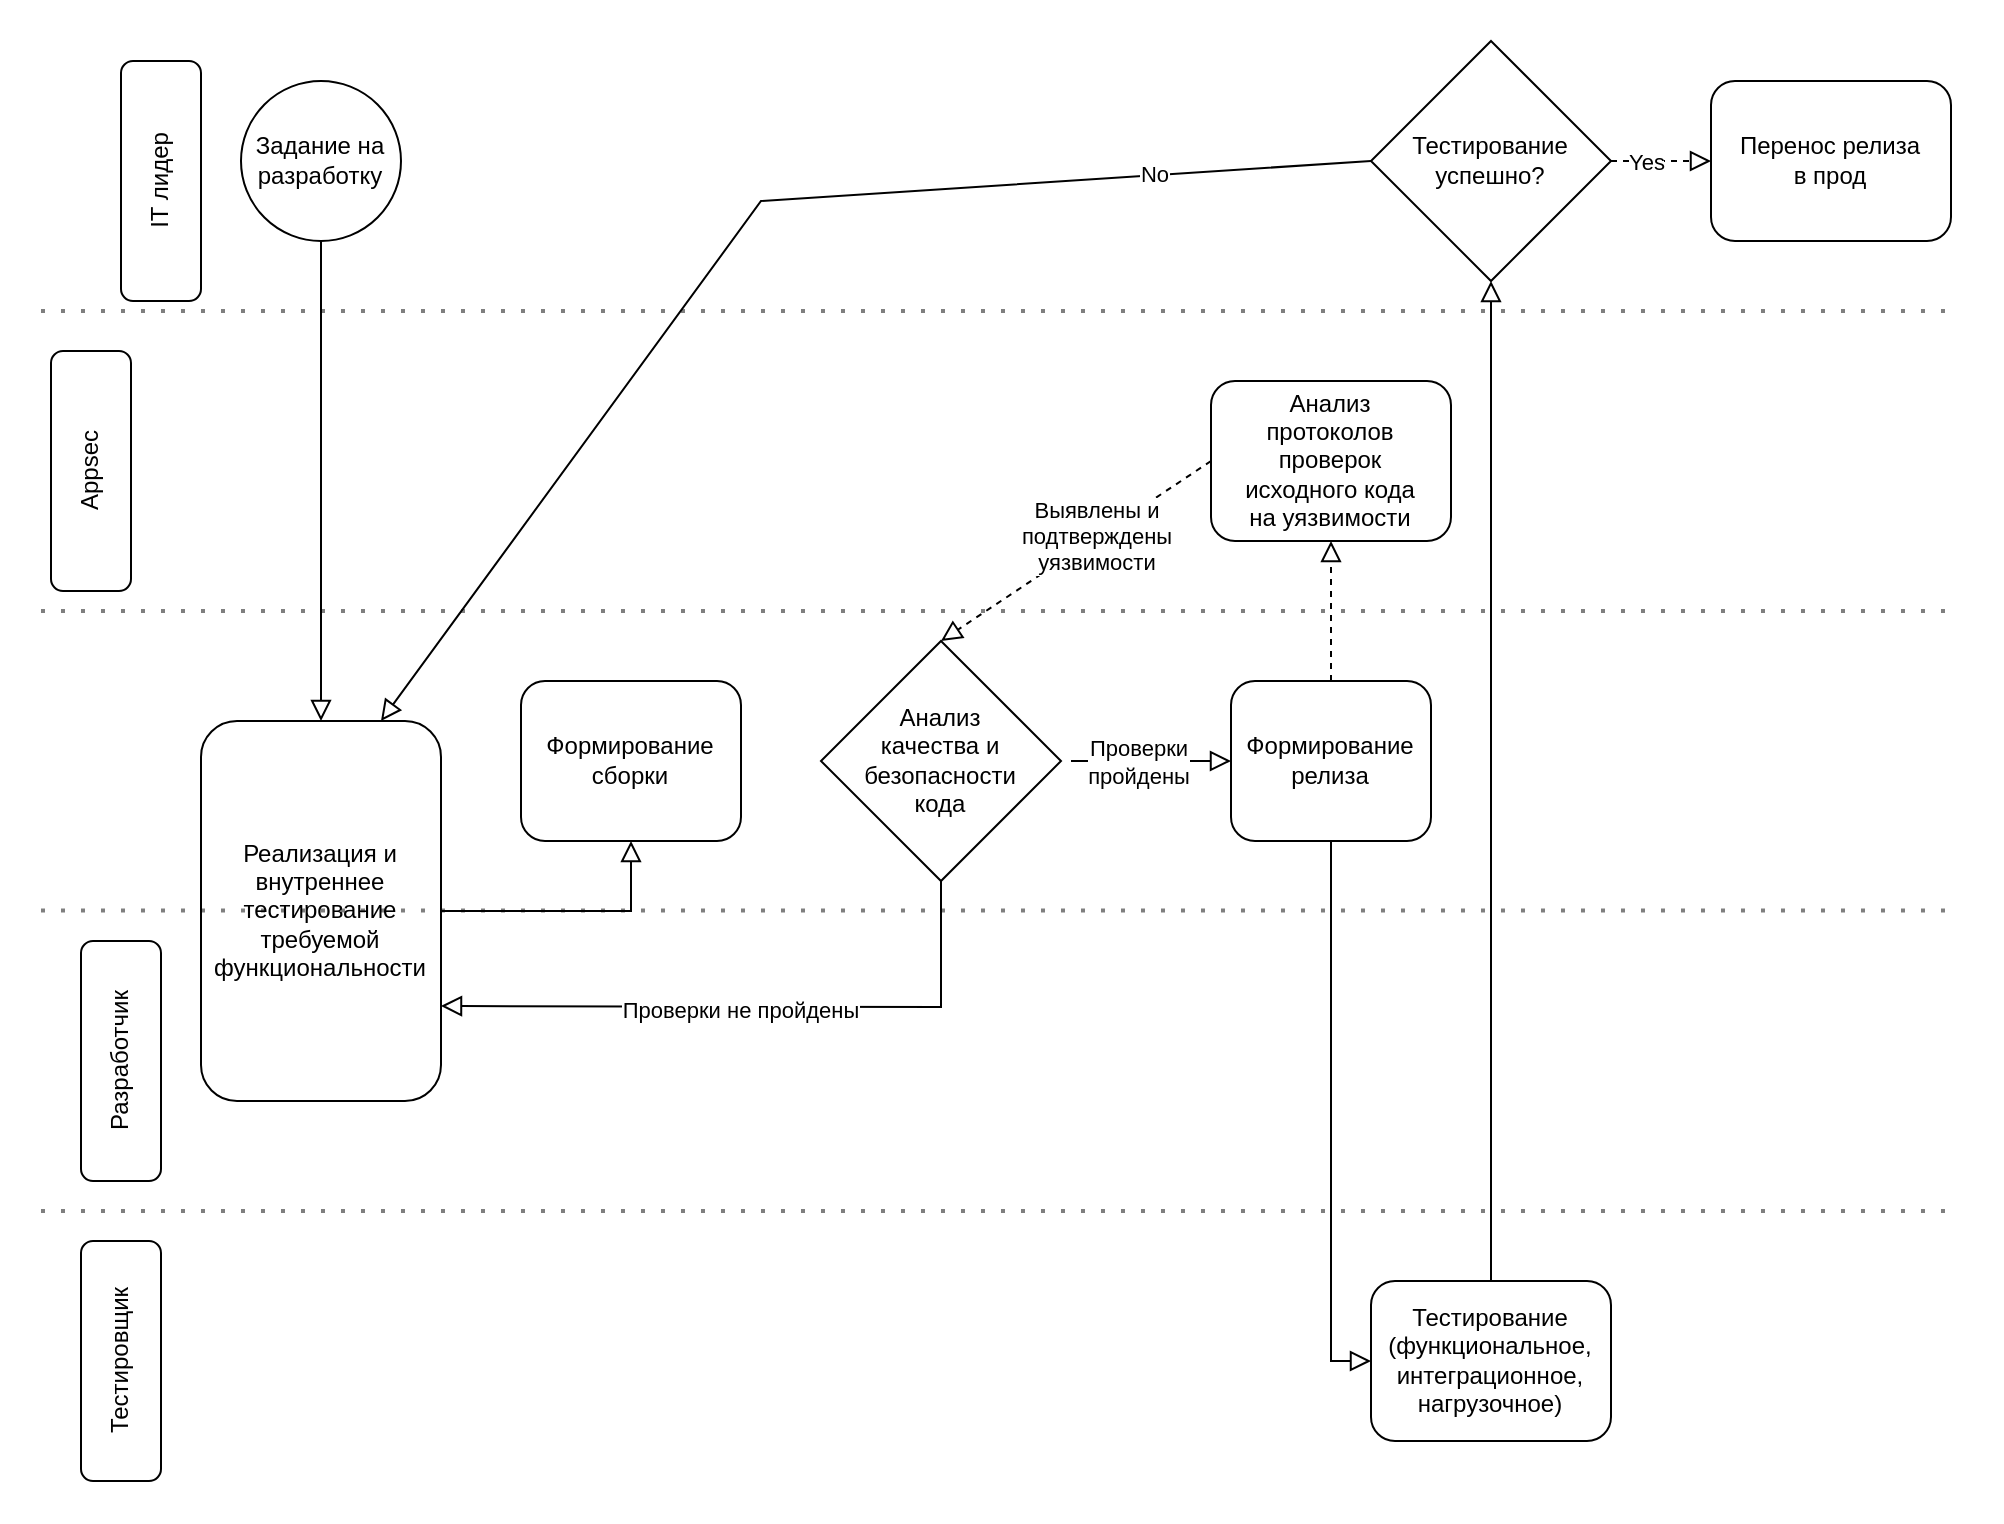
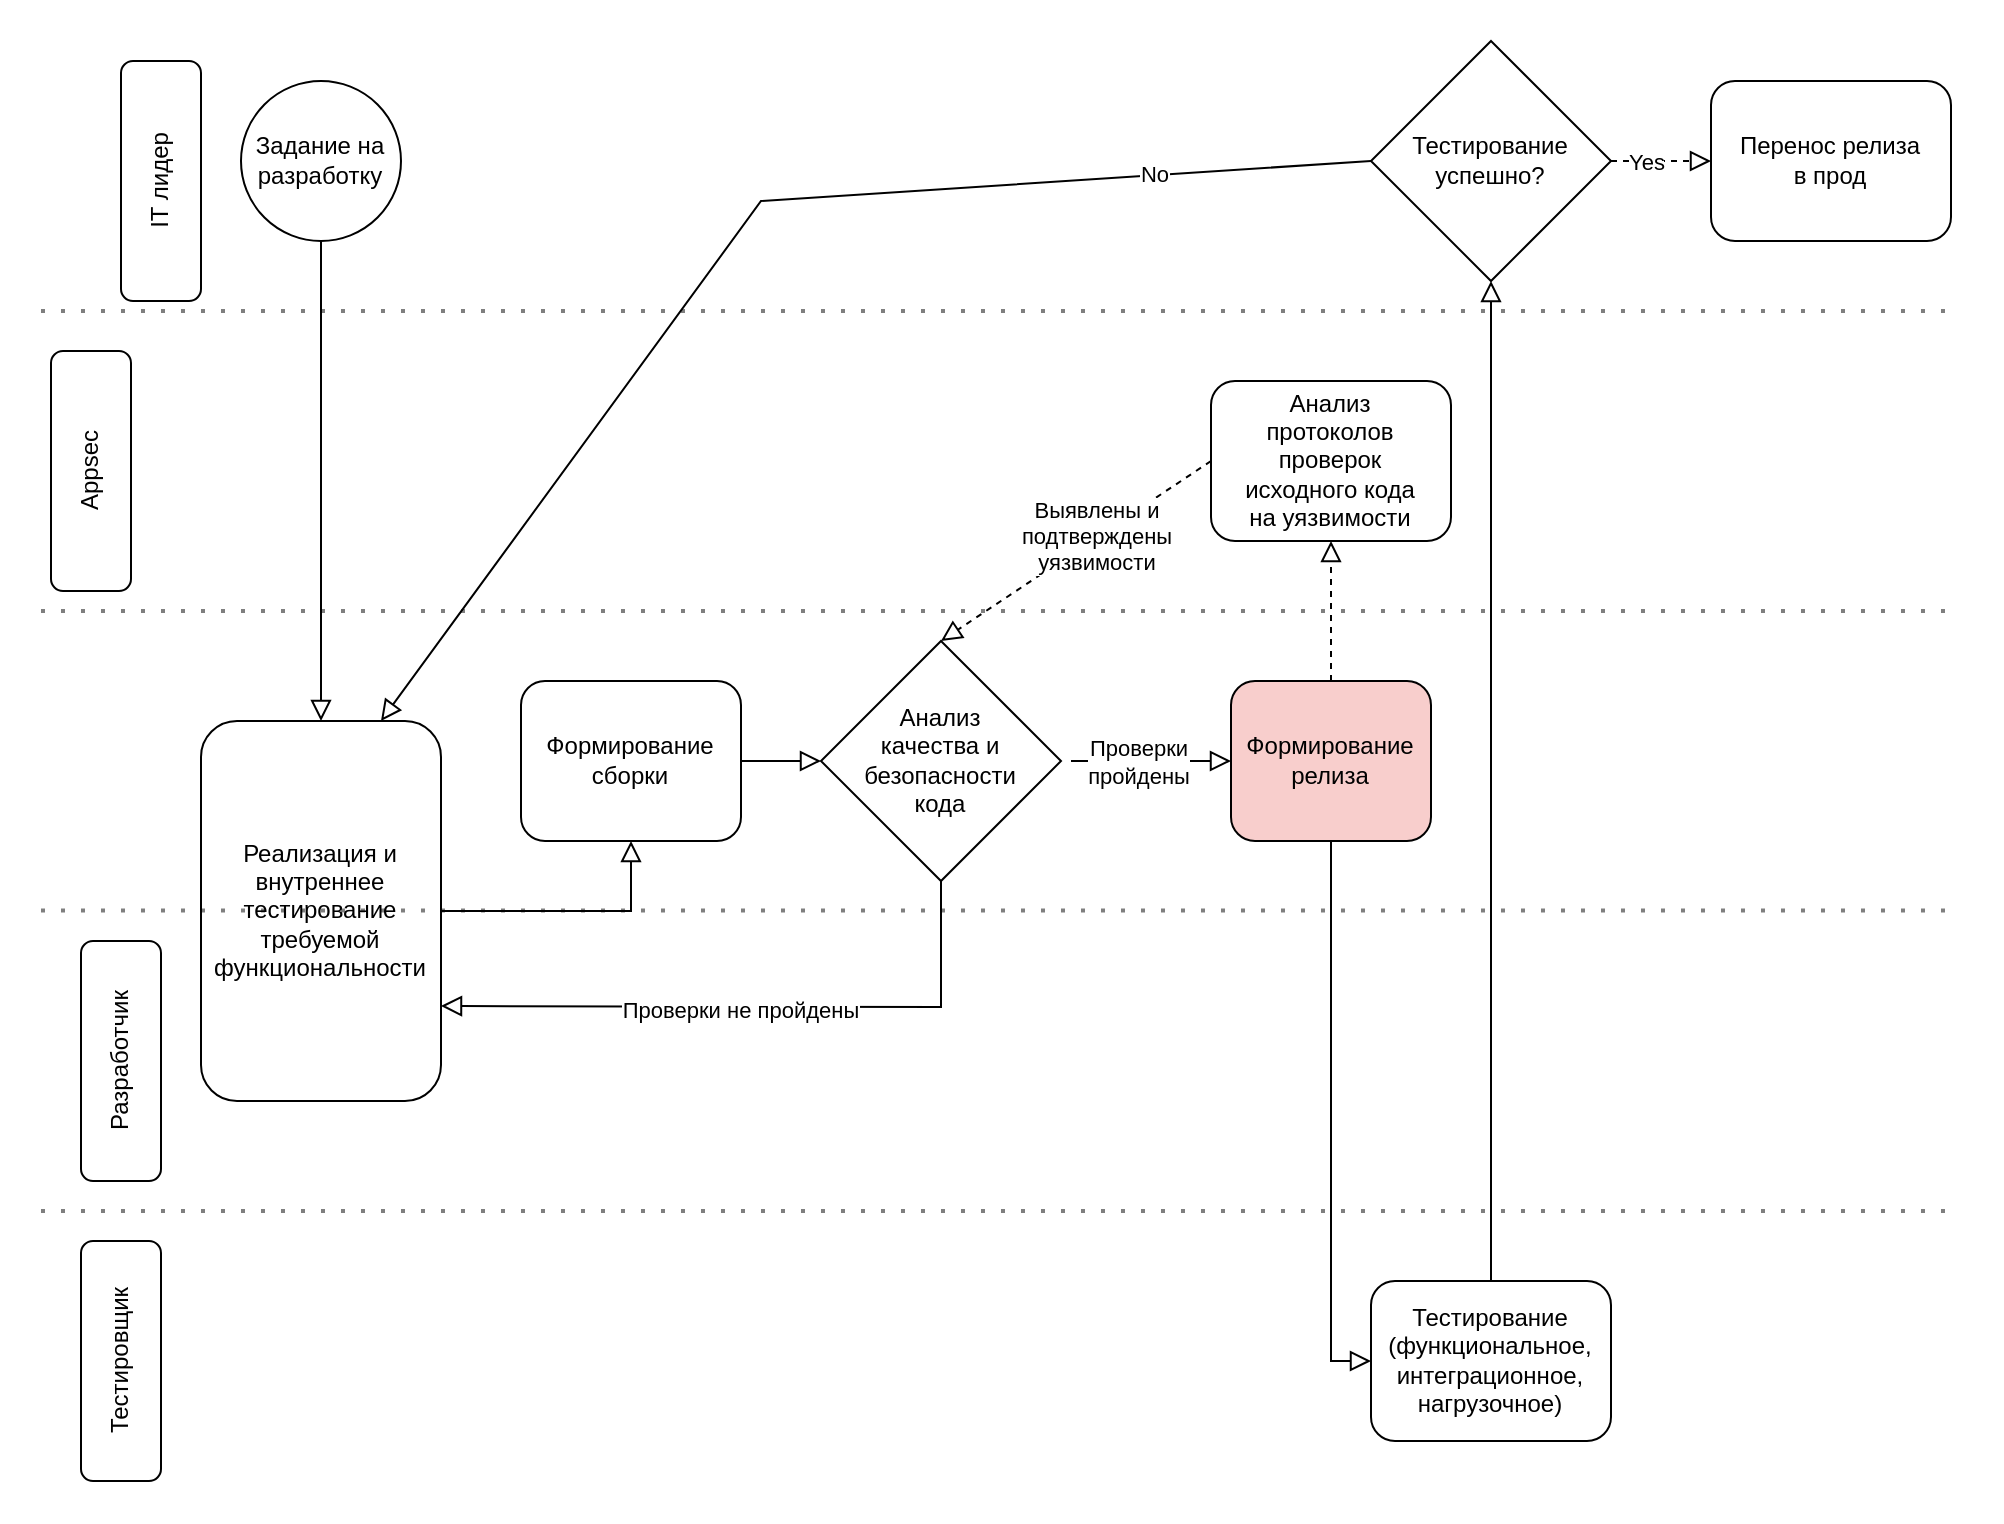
none -> (770, 761)
(1331, 761) -> (1331, 761)
